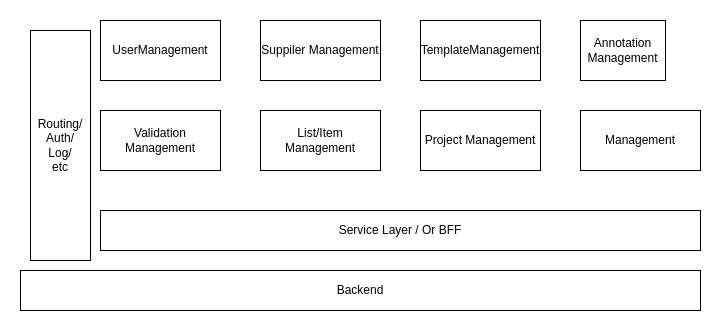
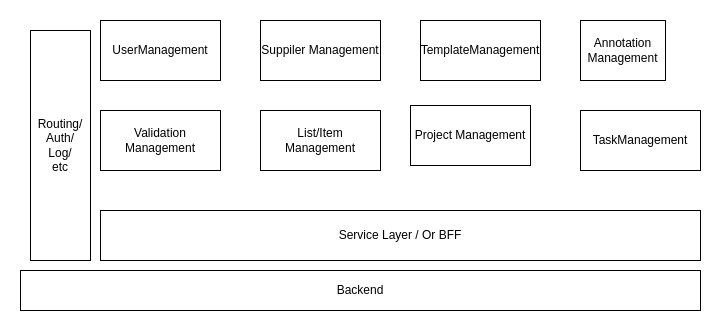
(481, 141) -> (471, 136)
(641, 141) -> (641, 141)
(401, 231) -> (401, 236)
